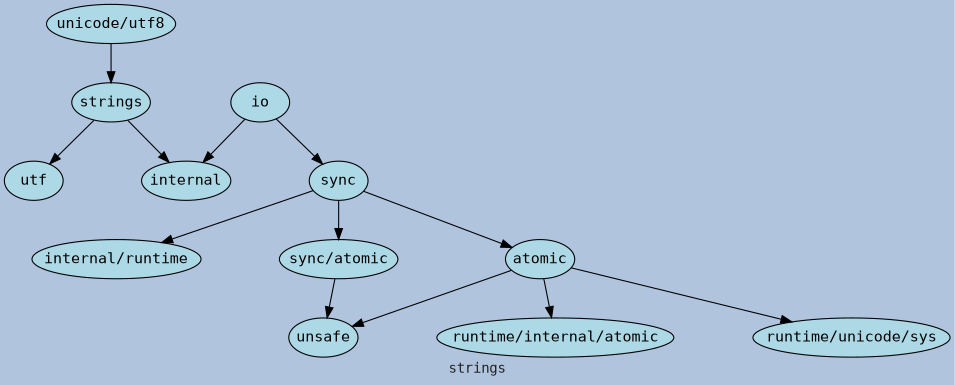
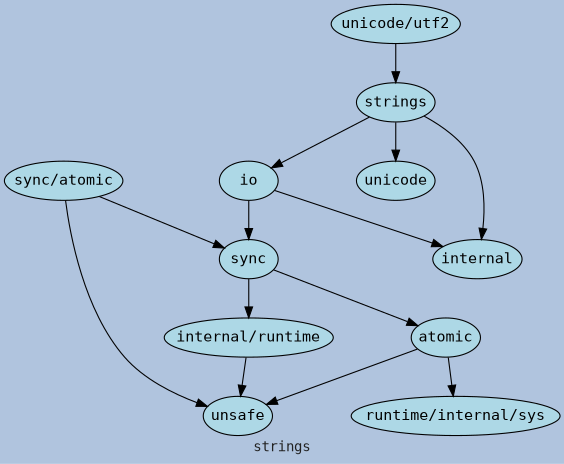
(111, 24) -> (396, 24)
none -> (325, 140)
(34, 181) -> (396, 181)
(339, 215) -> (157, 220)
(555, 338) -> none
(852, 338) -> (456, 416)
none -> (244, 371)
